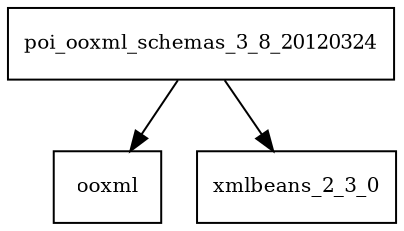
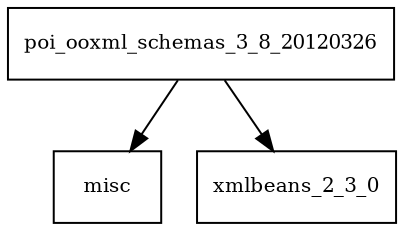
(201, 44) -> (201, 44)
(107, 187) -> (107, 187)
